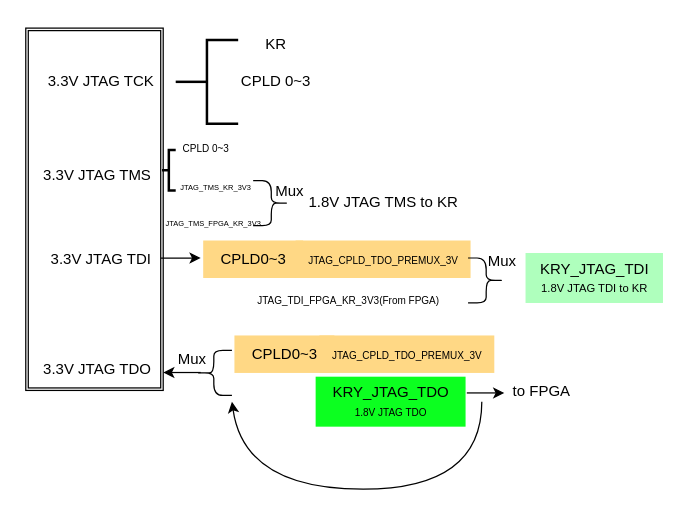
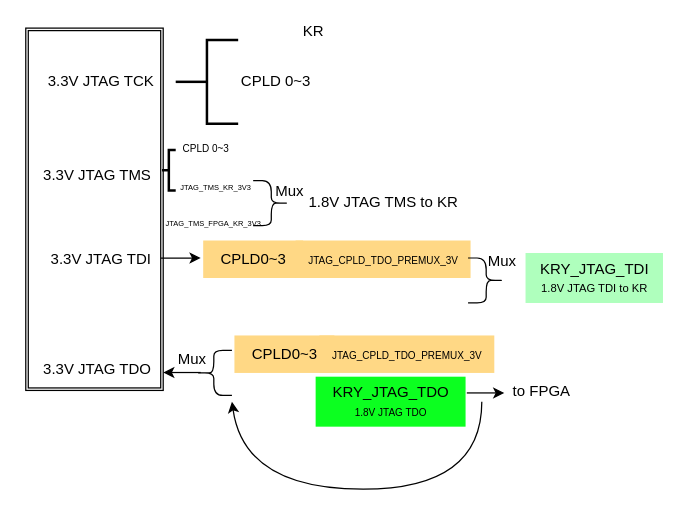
(276, 44) -> (313, 32)
(348, 299) -> none
